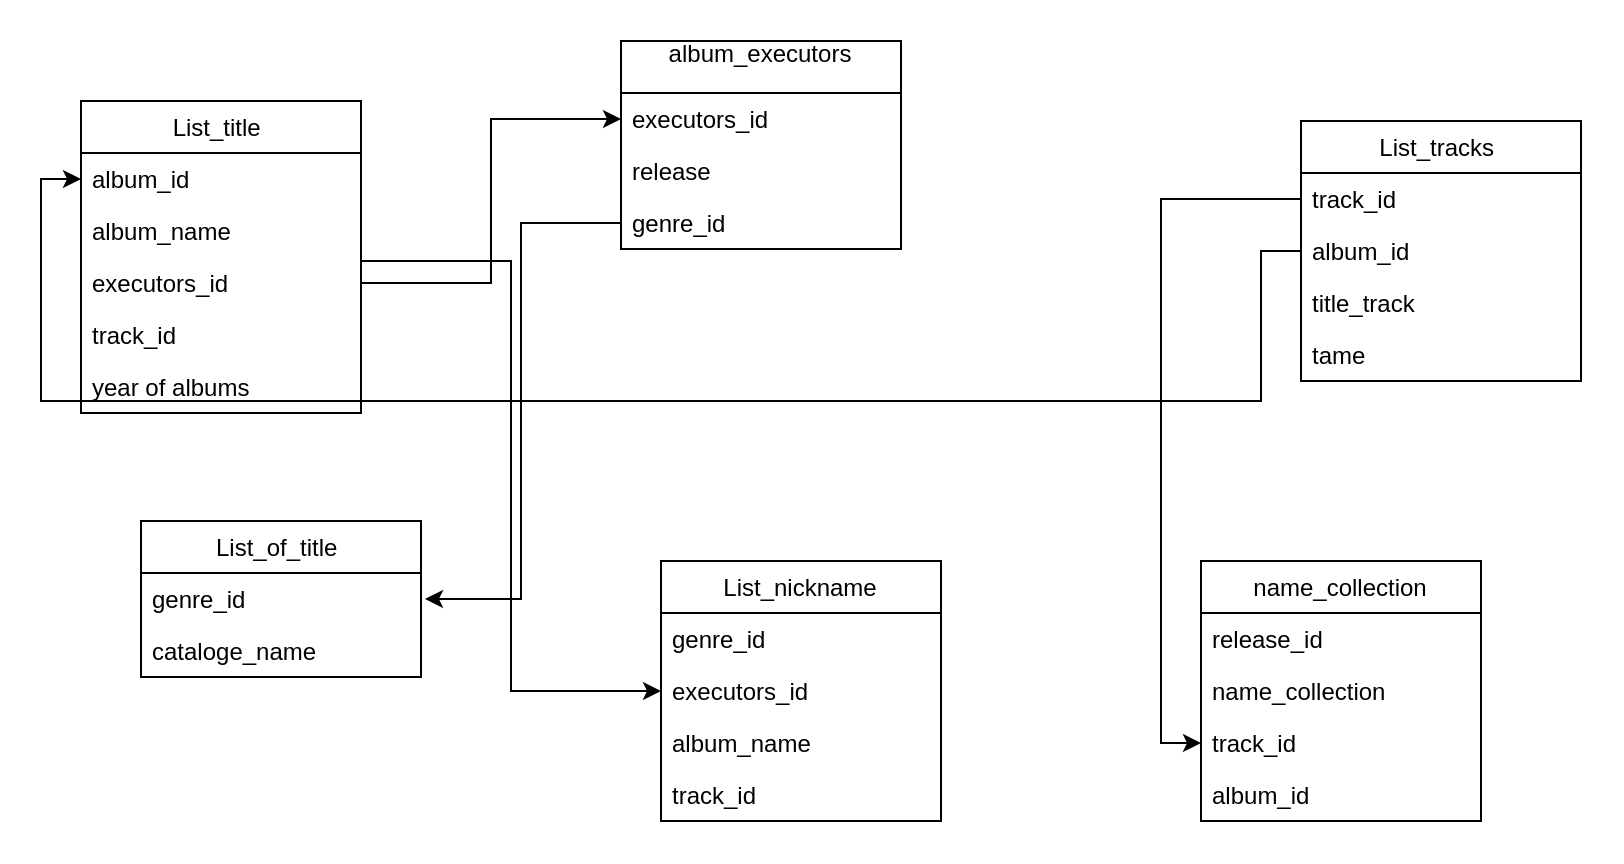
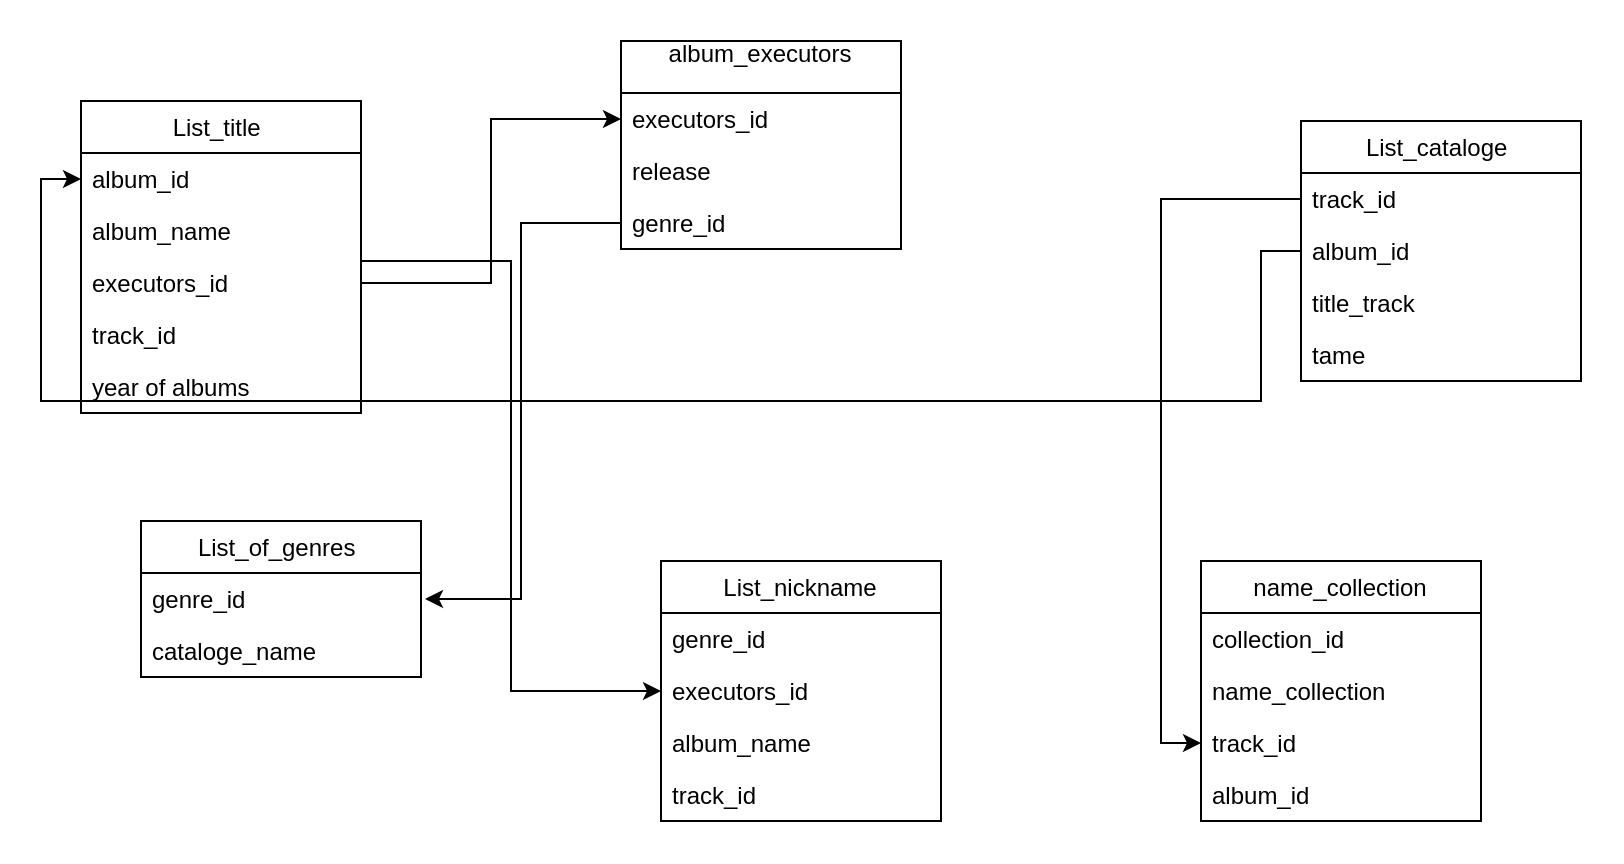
(1440, 148) -> (1440, 148)
(280, 548) -> (280, 548)
(1273, 640) -> (1287, 640)
